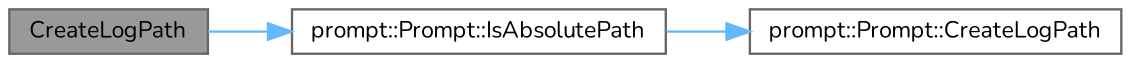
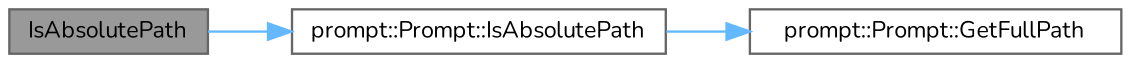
(109, 32) -> (109, 32)
(936, 32) -> (936, 32)
